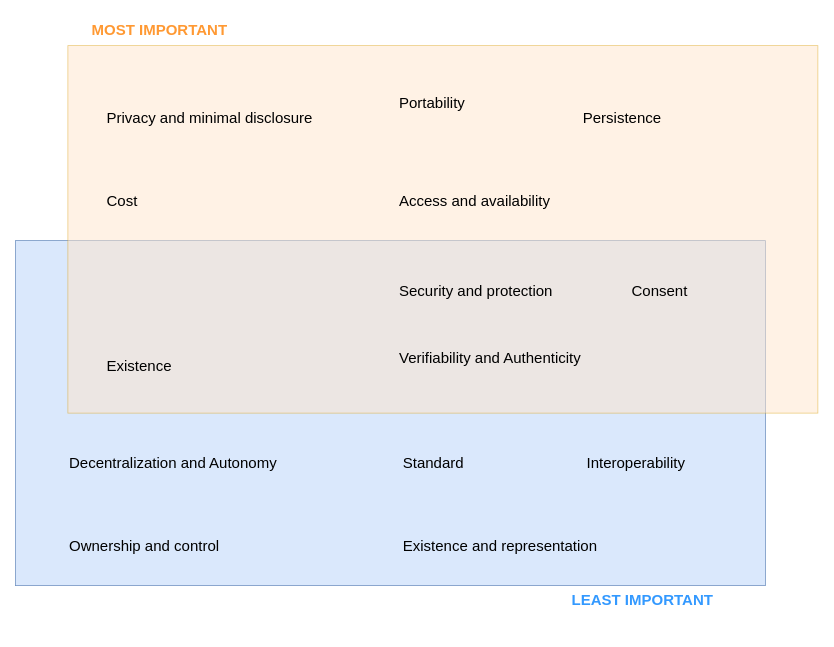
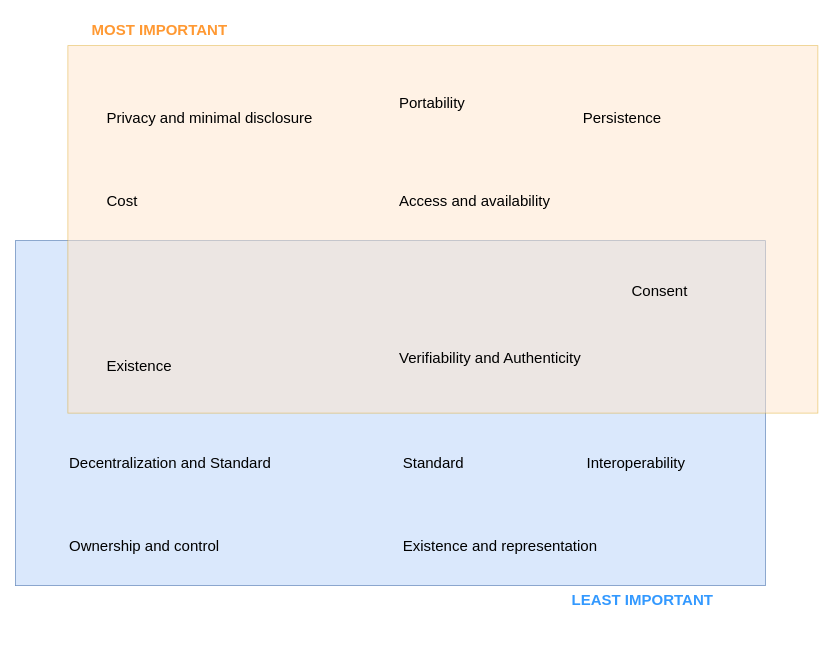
(488, 293) -> none
(137, 454) -> (137, 454)
